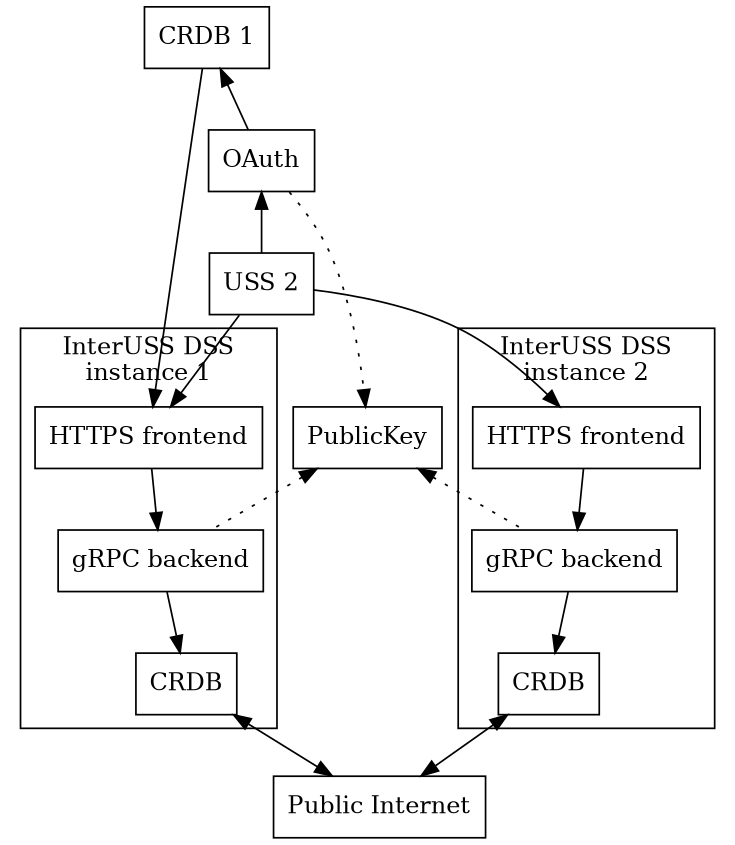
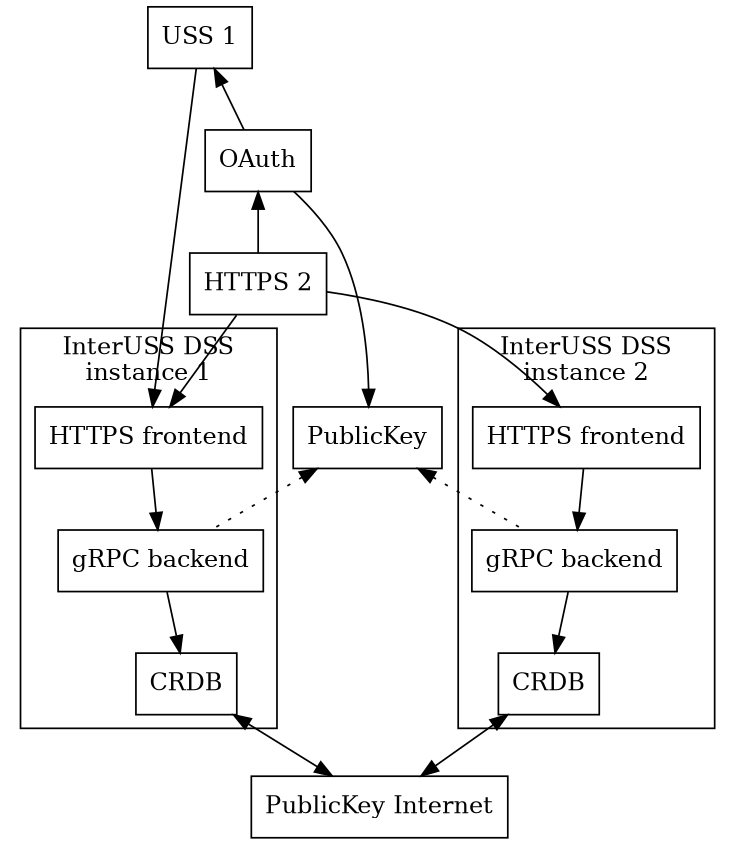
(207, 38) -> (200, 38)
(340, 280) -> (353, 282)
(262, 284) -> (258, 284)
(380, 807) -> (380, 807)
